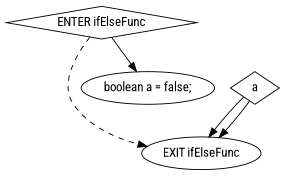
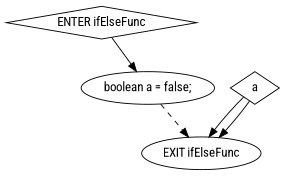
(75, 106) -> (172, 117)
